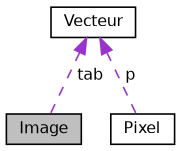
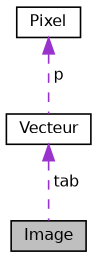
(121, 83) -> (49, 84)
